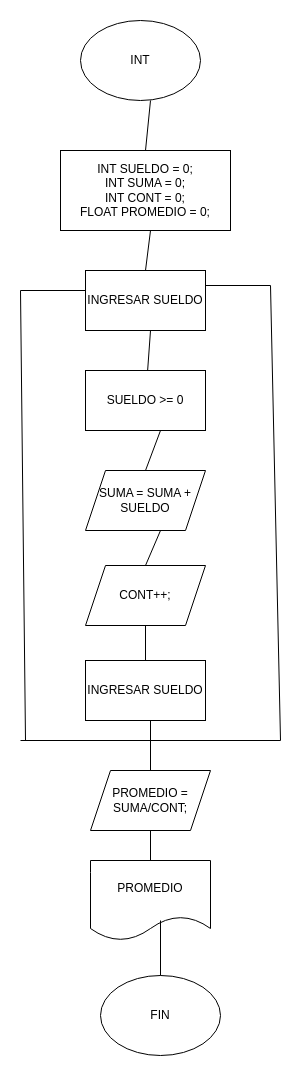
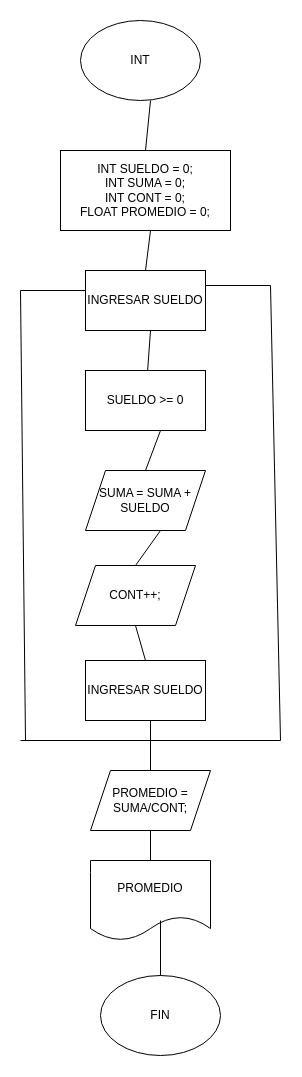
(146, 596) -> (136, 596)
